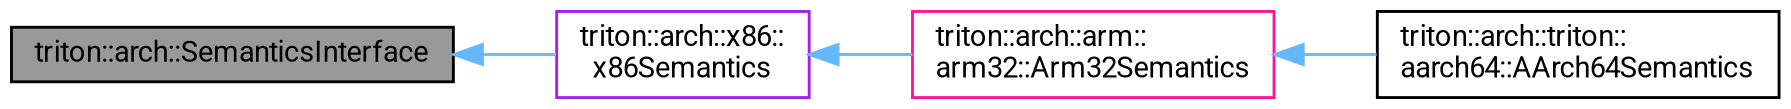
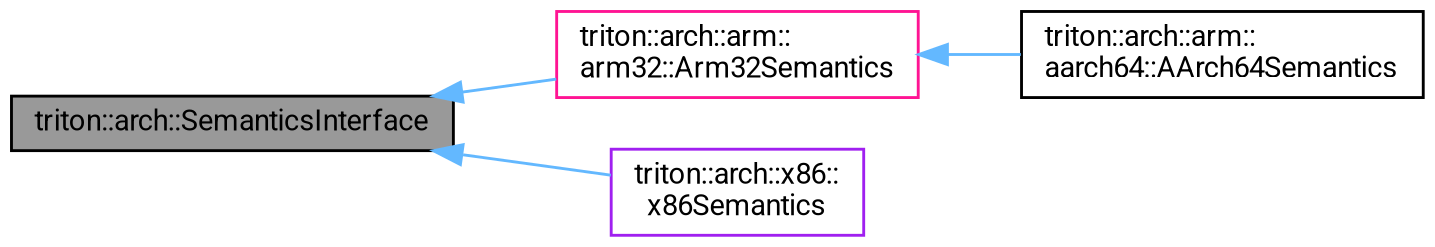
(875, 55) -> (509, 86)
(1578, 55) -> (1222, 55)
